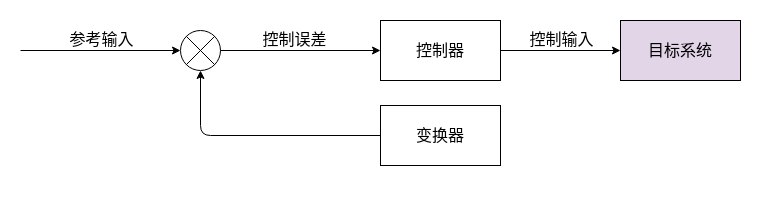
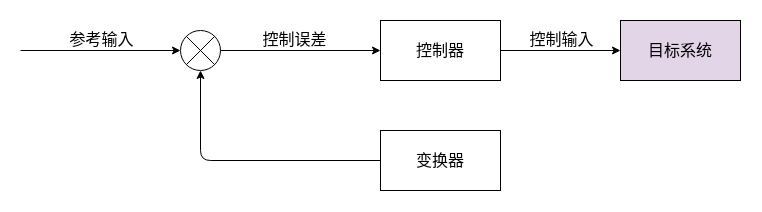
(441, 136) -> (441, 161)
